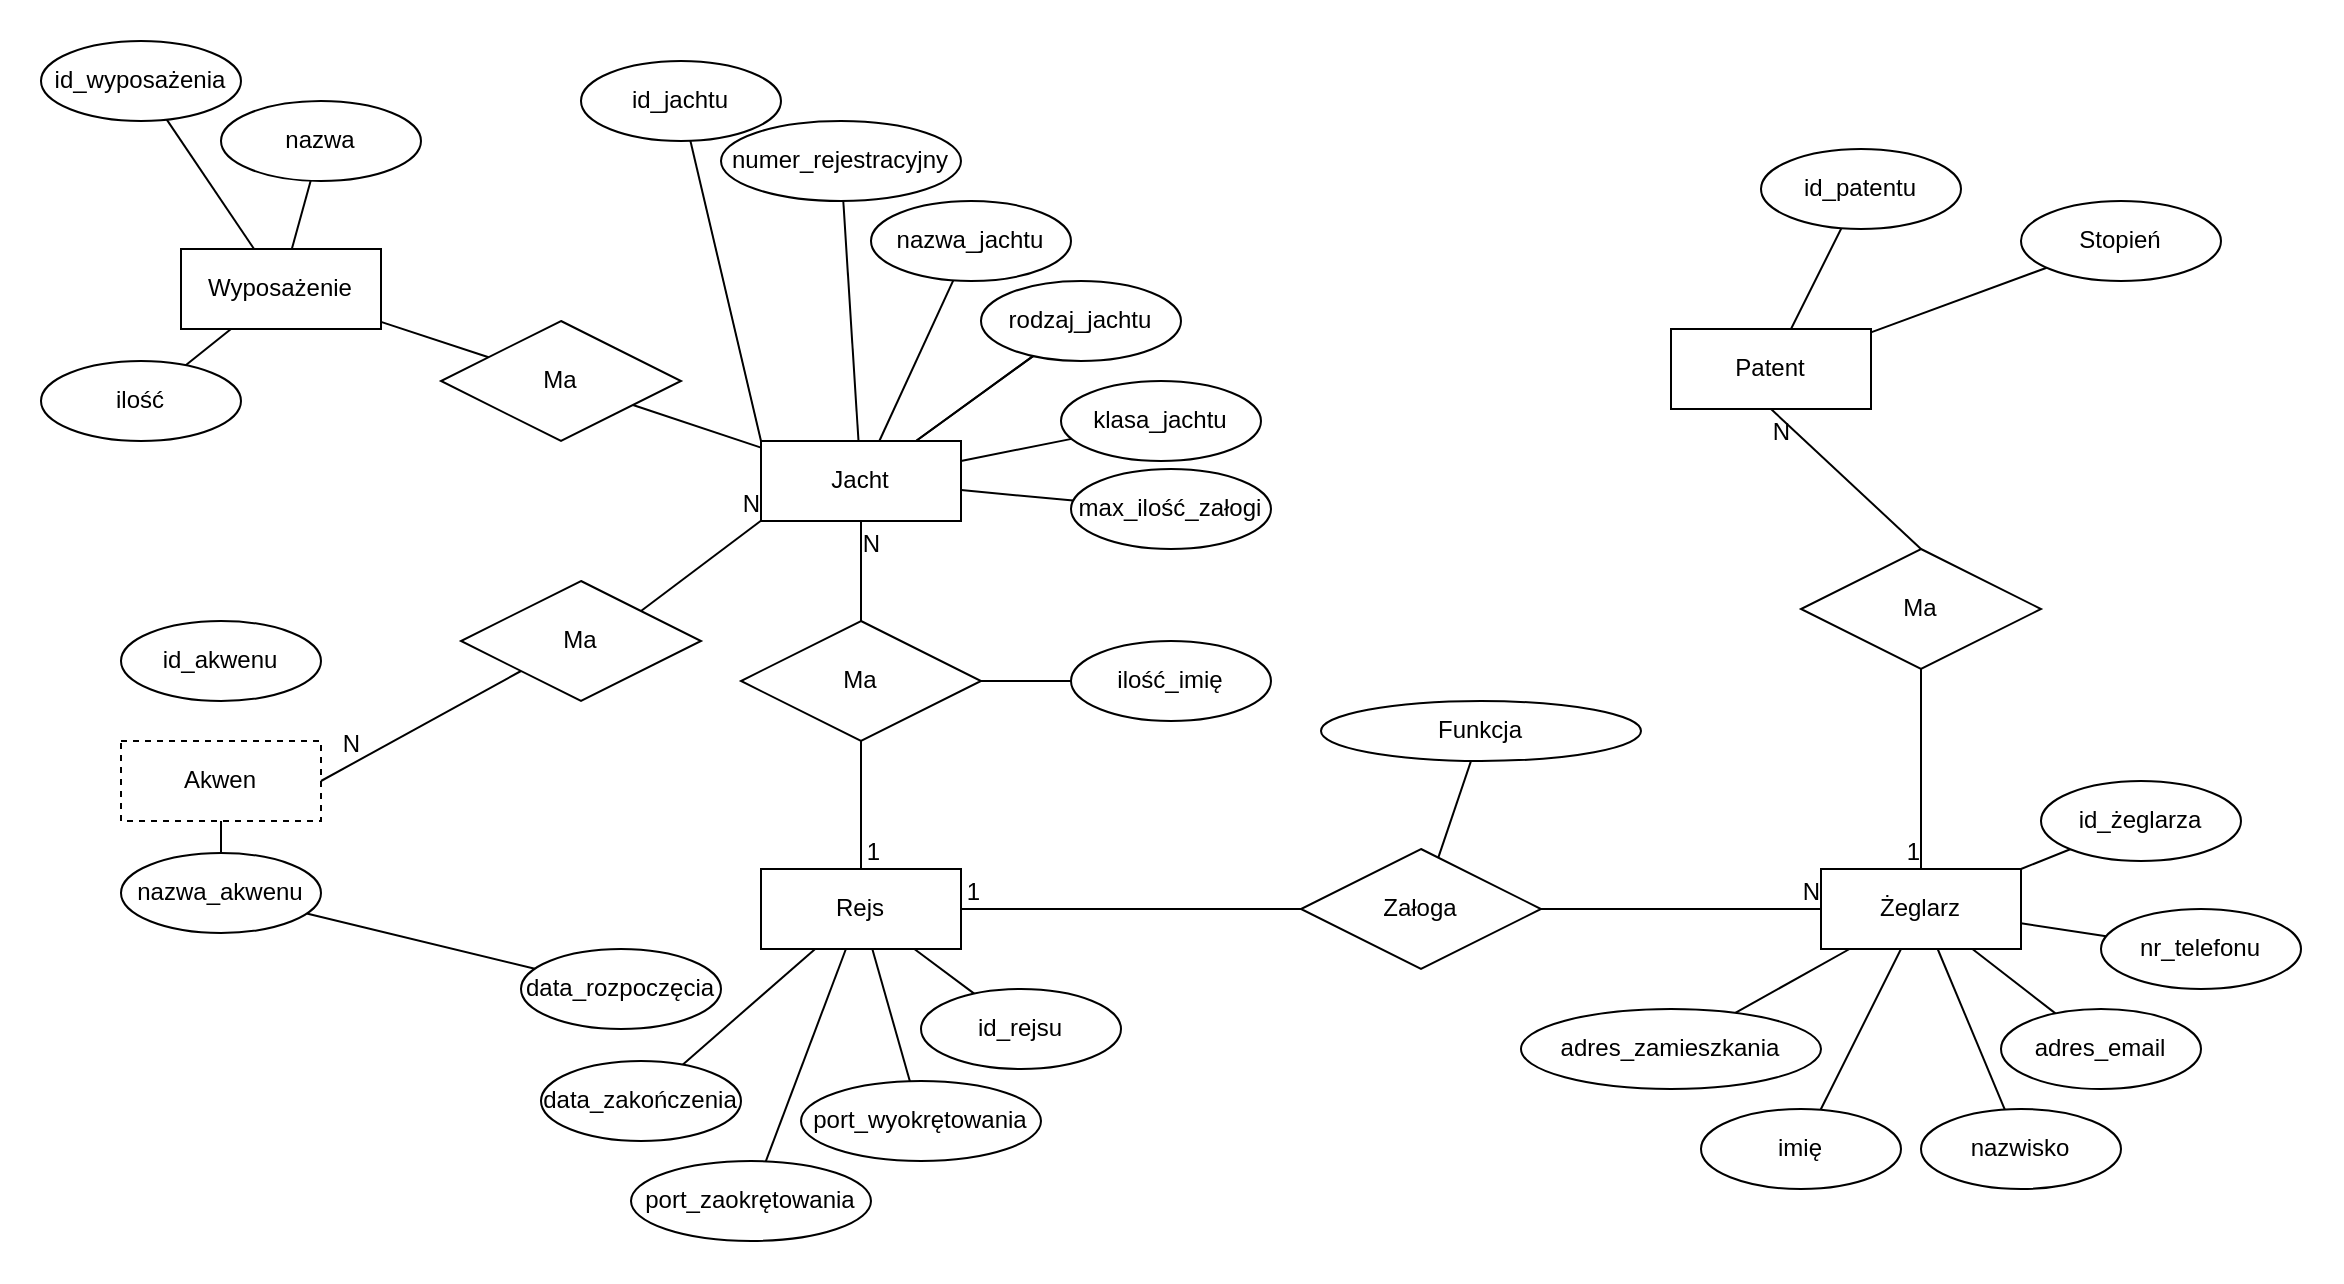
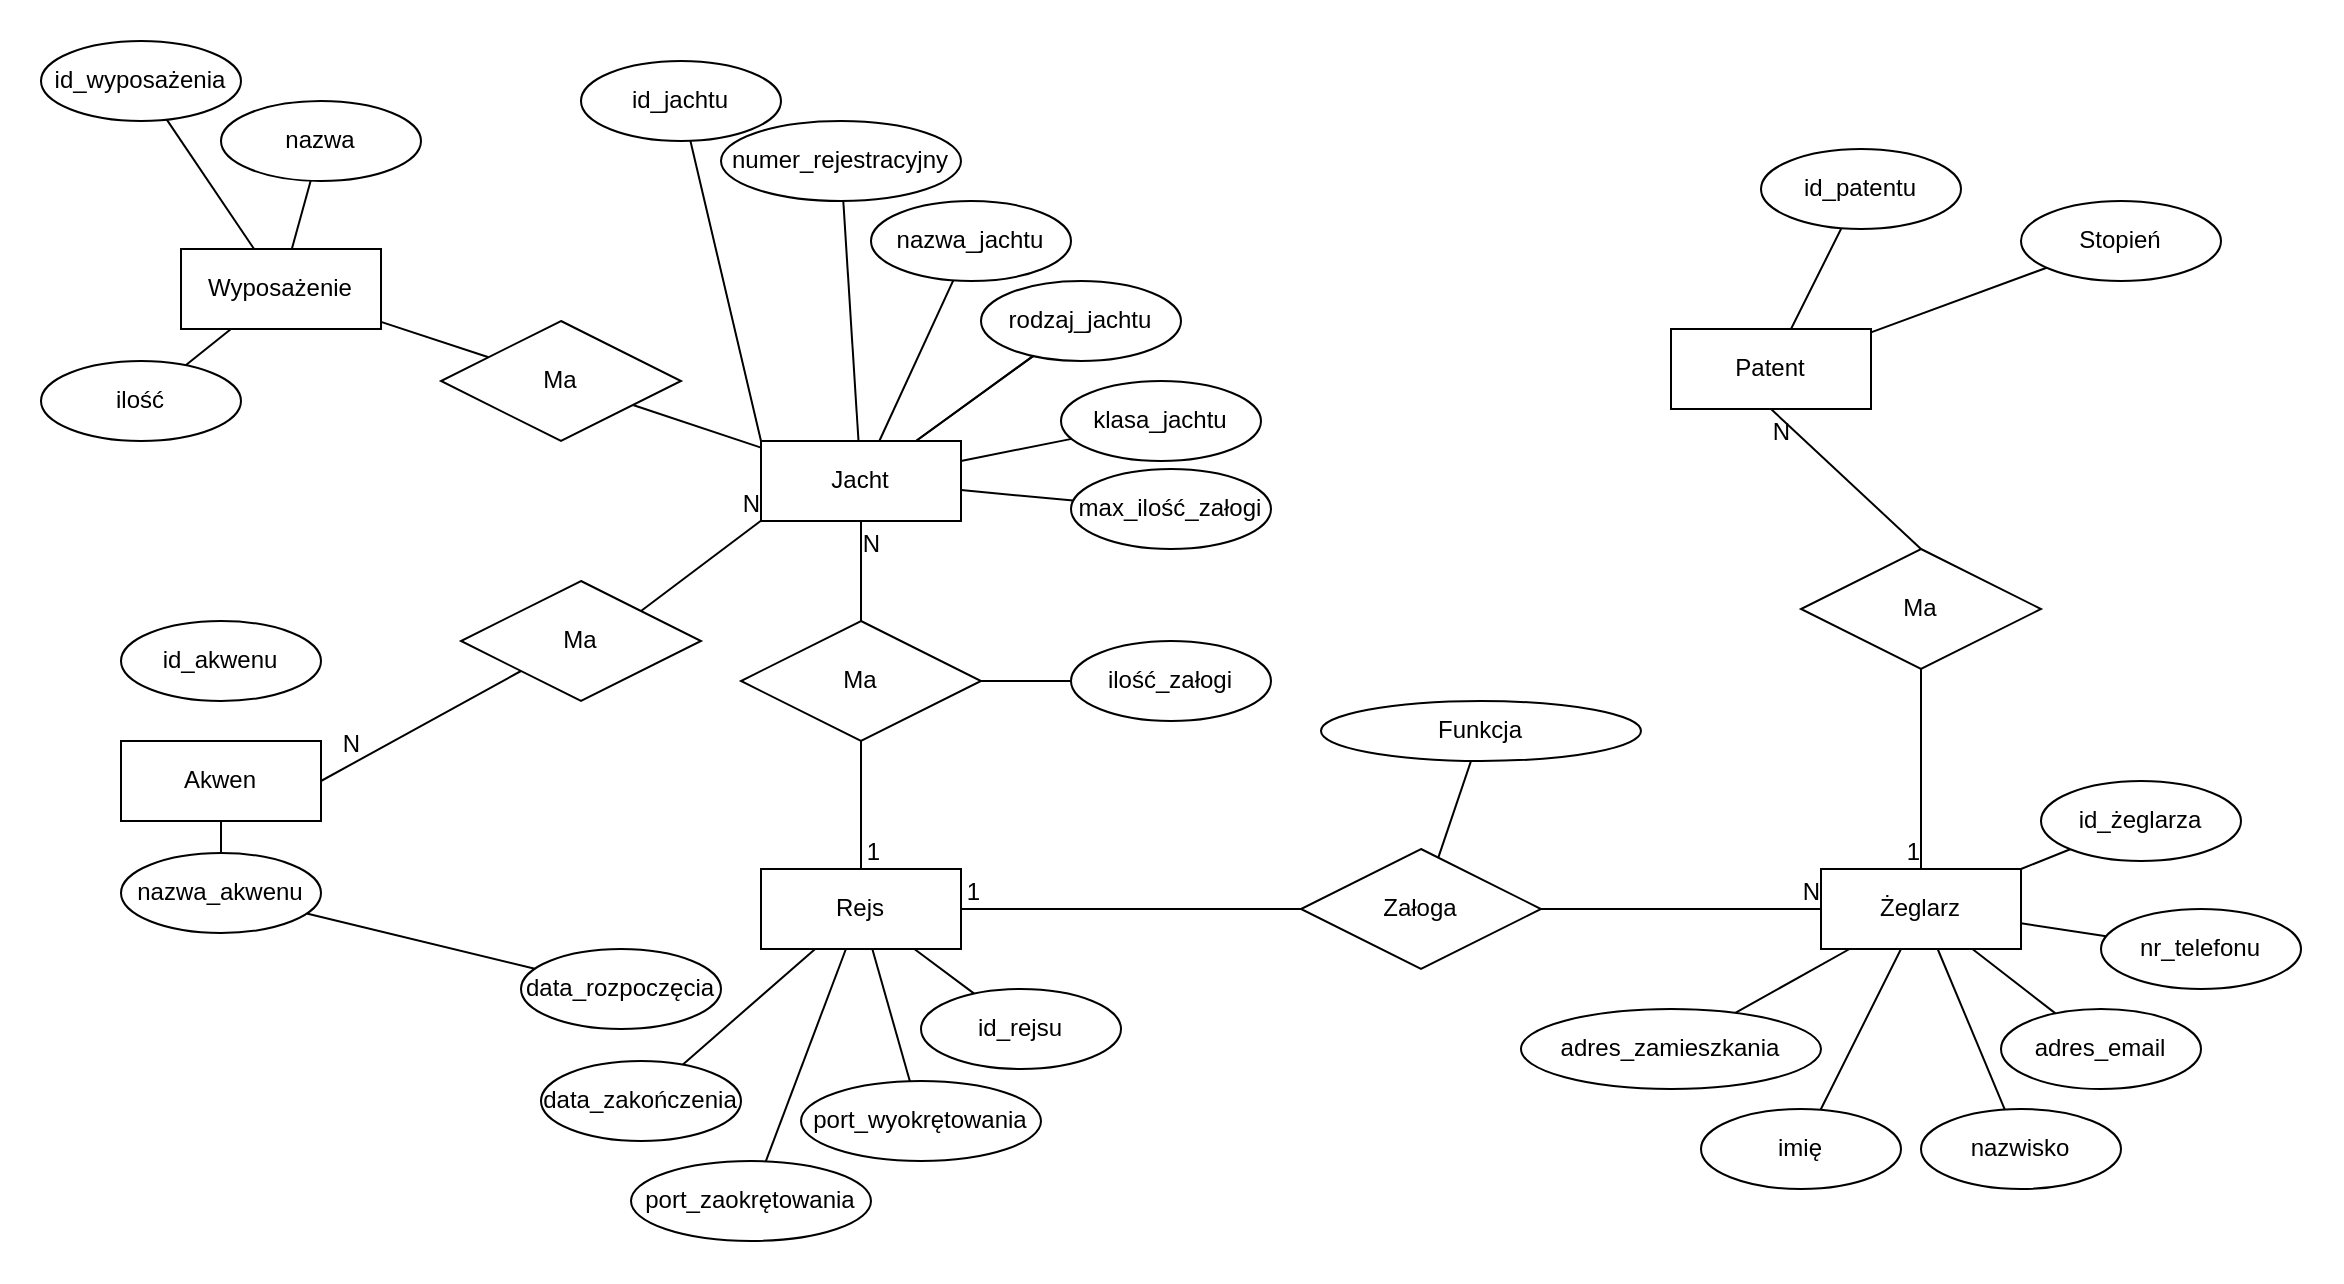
(1171, 681) -> (1171, 681)
(221, 781) -> (221, 781)
